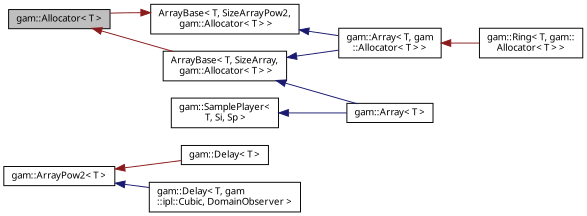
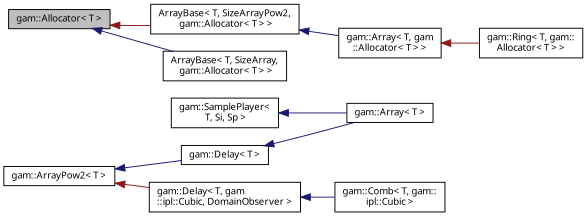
(126, 13) -> (135, 26)
(138, 41) -> (138, 41)
(318, 53) -> none
(321, 94) -> (315, 133)
(153, 164) -> (153, 164)
(137, 186) -> (137, 186)
none -> (390, 197)
